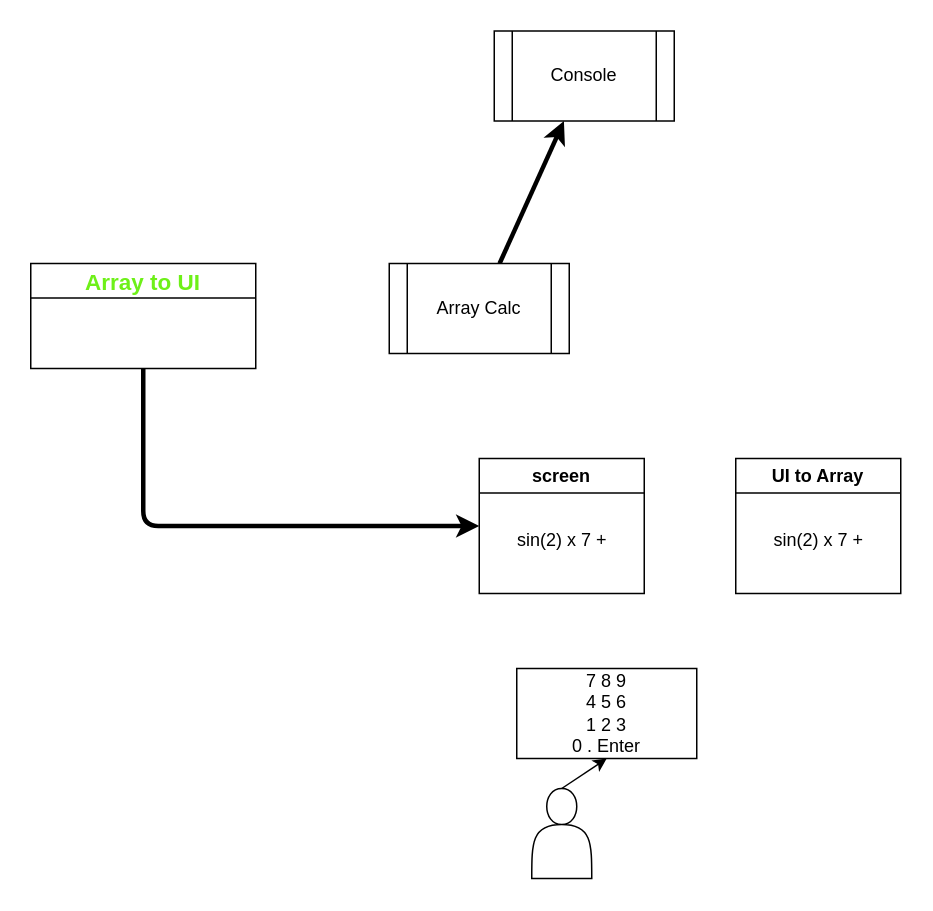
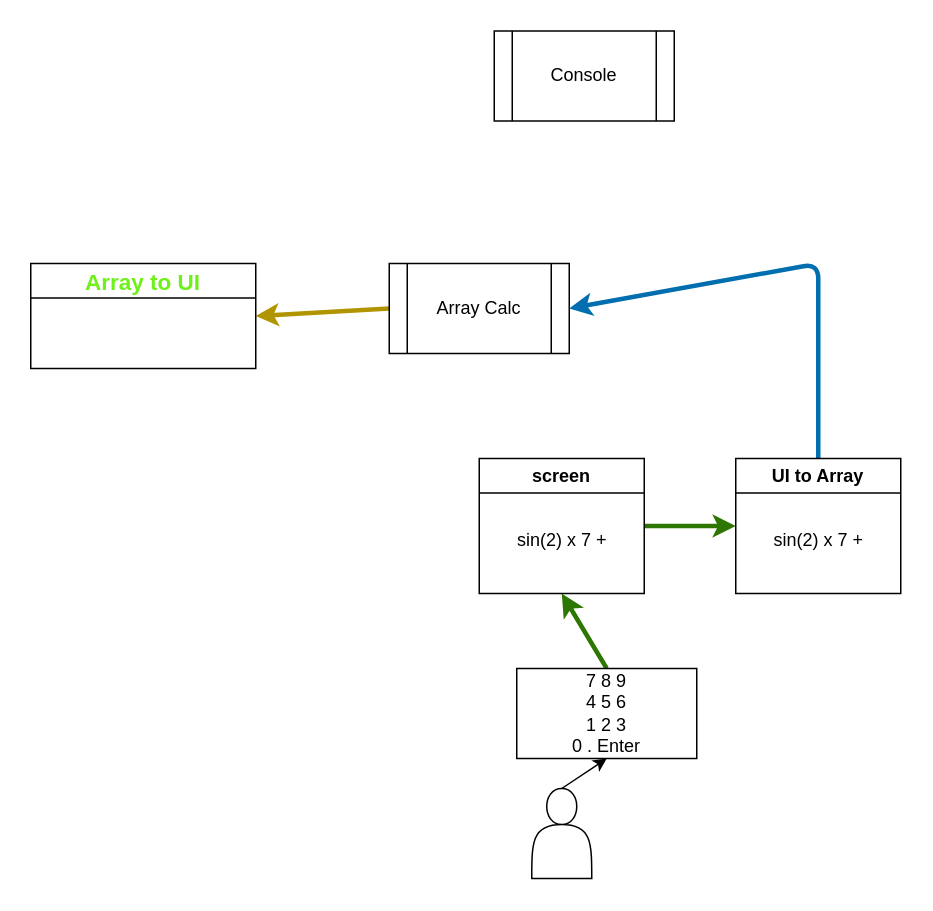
(528, 199) -> none
none -> (792, 268)
none -> (330, 312)
(231, 526) -> none
none -> (683, 526)
none -> (588, 637)
